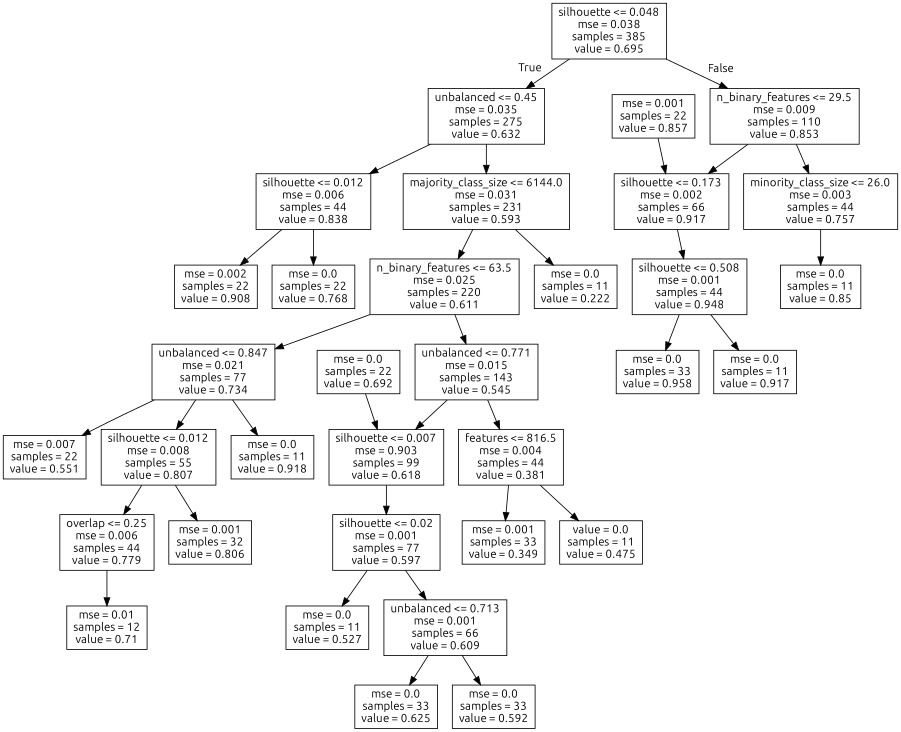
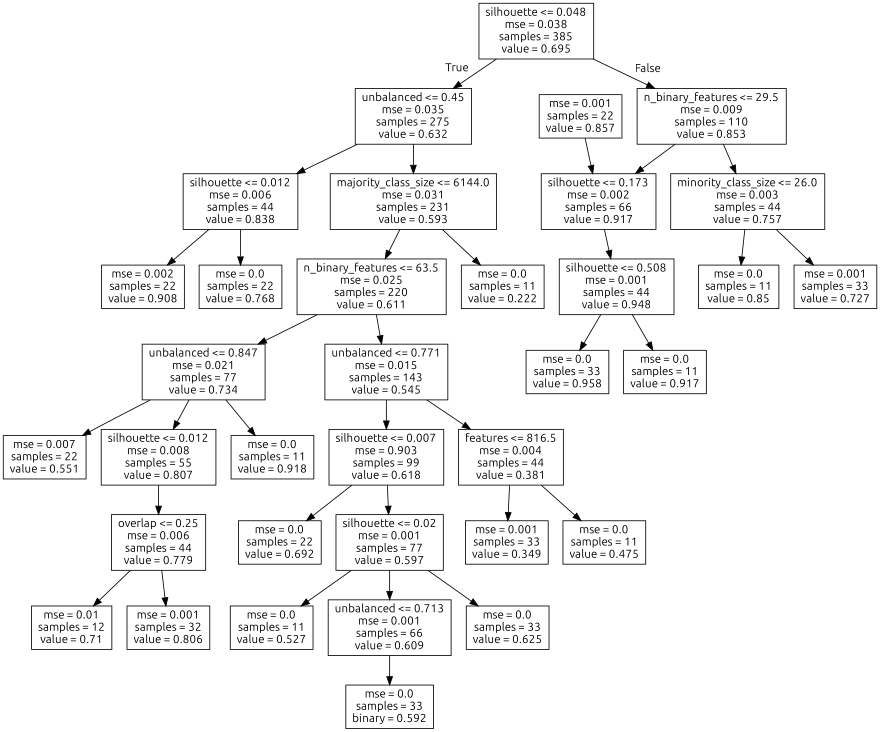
none -> (835, 287)
(370, 408) -> (332, 500)
(184, 499) -> (163, 584)
(601, 542) -> (604, 542)
(421, 667) -> (450, 586)
(494, 707) -> (390, 707)
